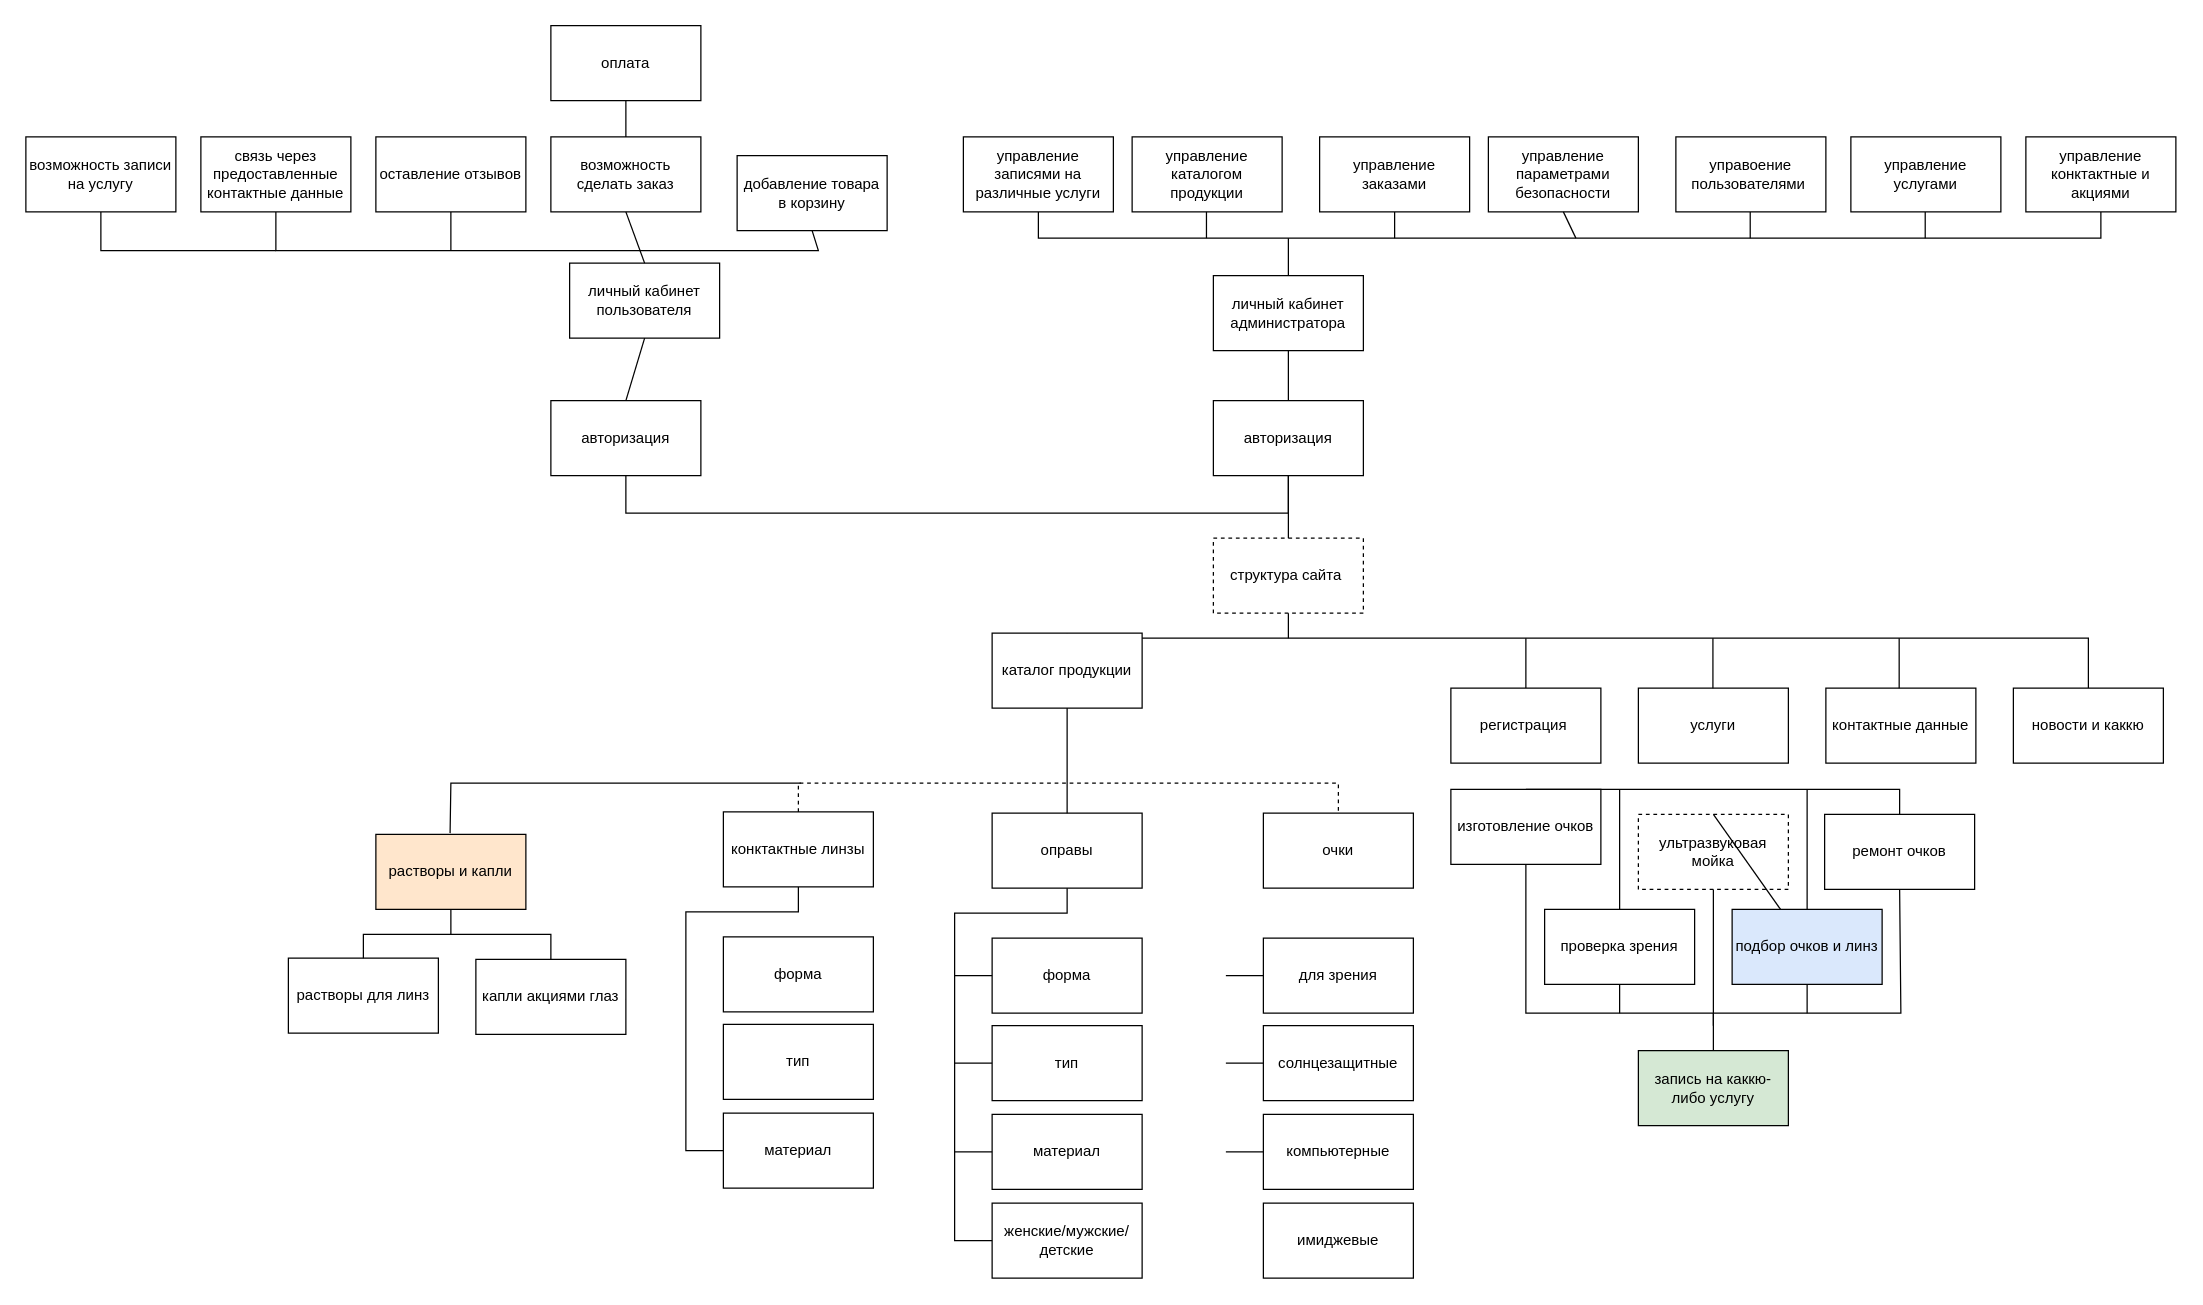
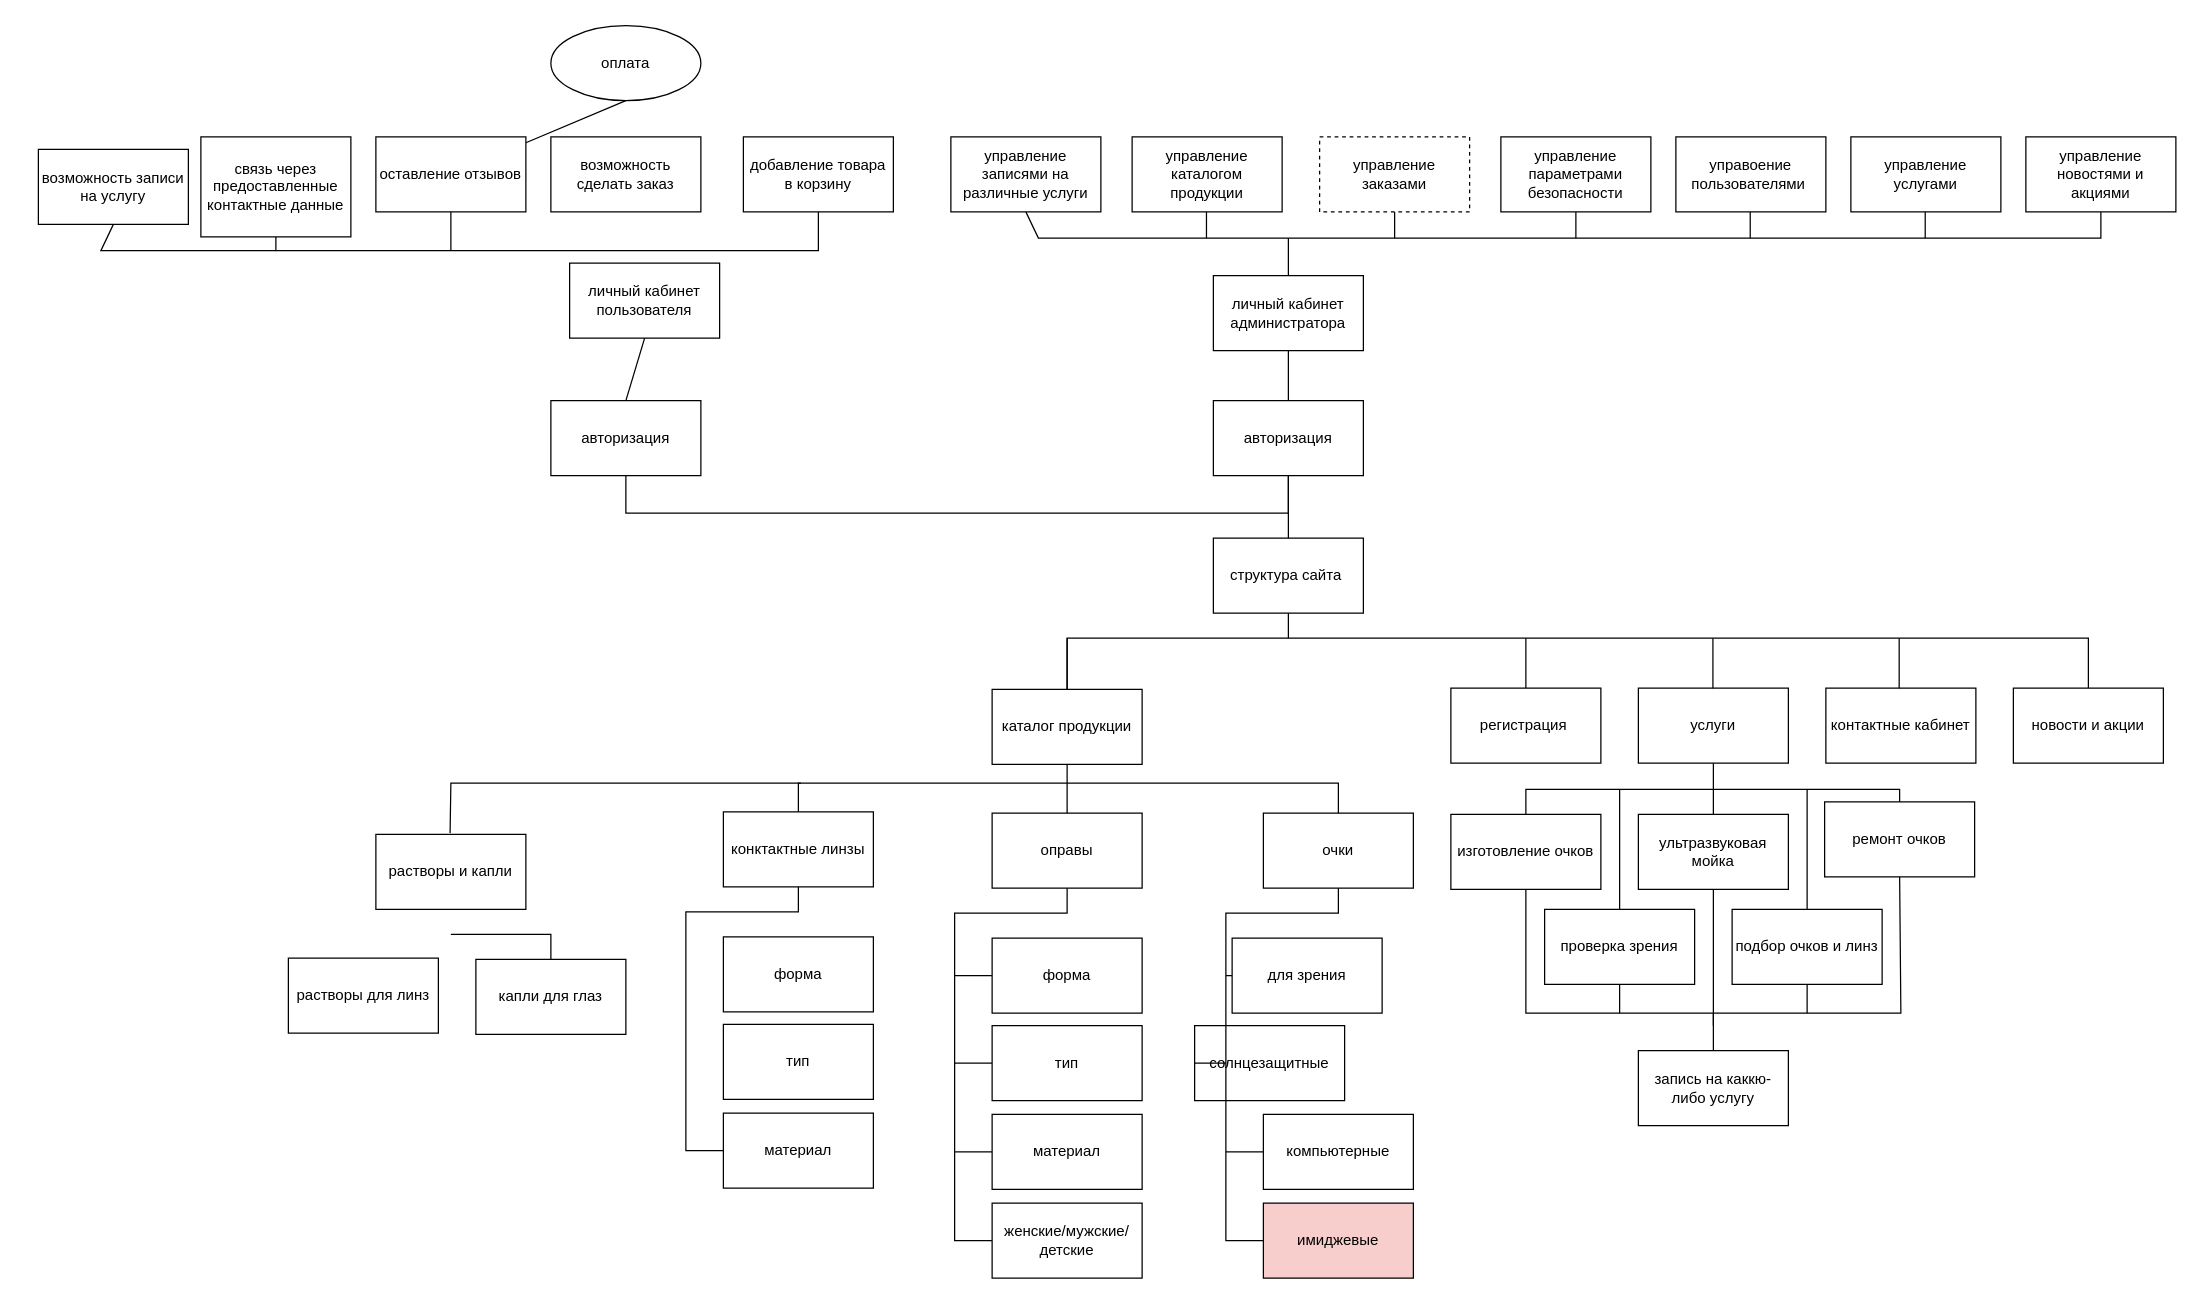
(626, 63) -> (626, 63)
(626, 119) -> (576, 122)
(101, 174) -> (113, 187)
(276, 174) -> (276, 187)
(1038, 174) -> (1026, 174)
(1394, 174) -> (1394, 174)
(1563, 174) -> (1576, 174)
(2101, 174) -> (2101, 174)
(812, 193) -> (818, 174)
(635, 238) -> none
(1288, 576) -> (1288, 576)
(1067, 671) -> (1067, 727)
(1901, 726) -> (1901, 726)
(2088, 726) -> (2088, 726)
(1070, 783) -> (1070, 783)
(1526, 827) -> (1526, 852)
(1713, 852) -> (1713, 852)
(1899, 852) -> (1899, 839)
(1747, 862) -> (1713, 787)
(451, 872) -> (451, 872)
(407, 934) -> none
(1807, 947) -> (1807, 947)
(1338, 976) -> (1307, 976)
(551, 997) -> (551, 997)
none -> (1226, 1027)
(1338, 1063) -> (1269, 1063)
(1713, 1088) -> (1713, 1088)
(1338, 1241) -> (1338, 1241)
